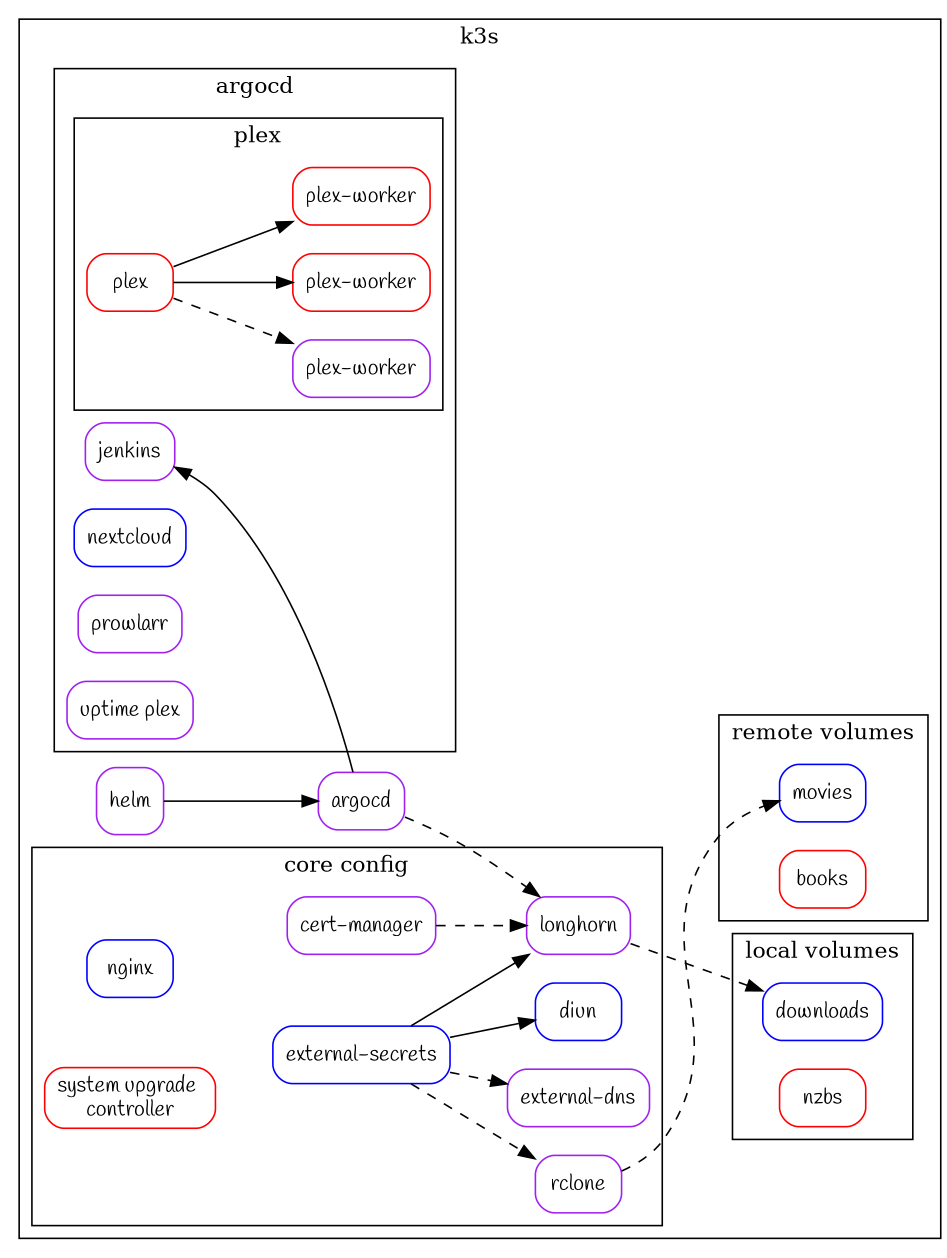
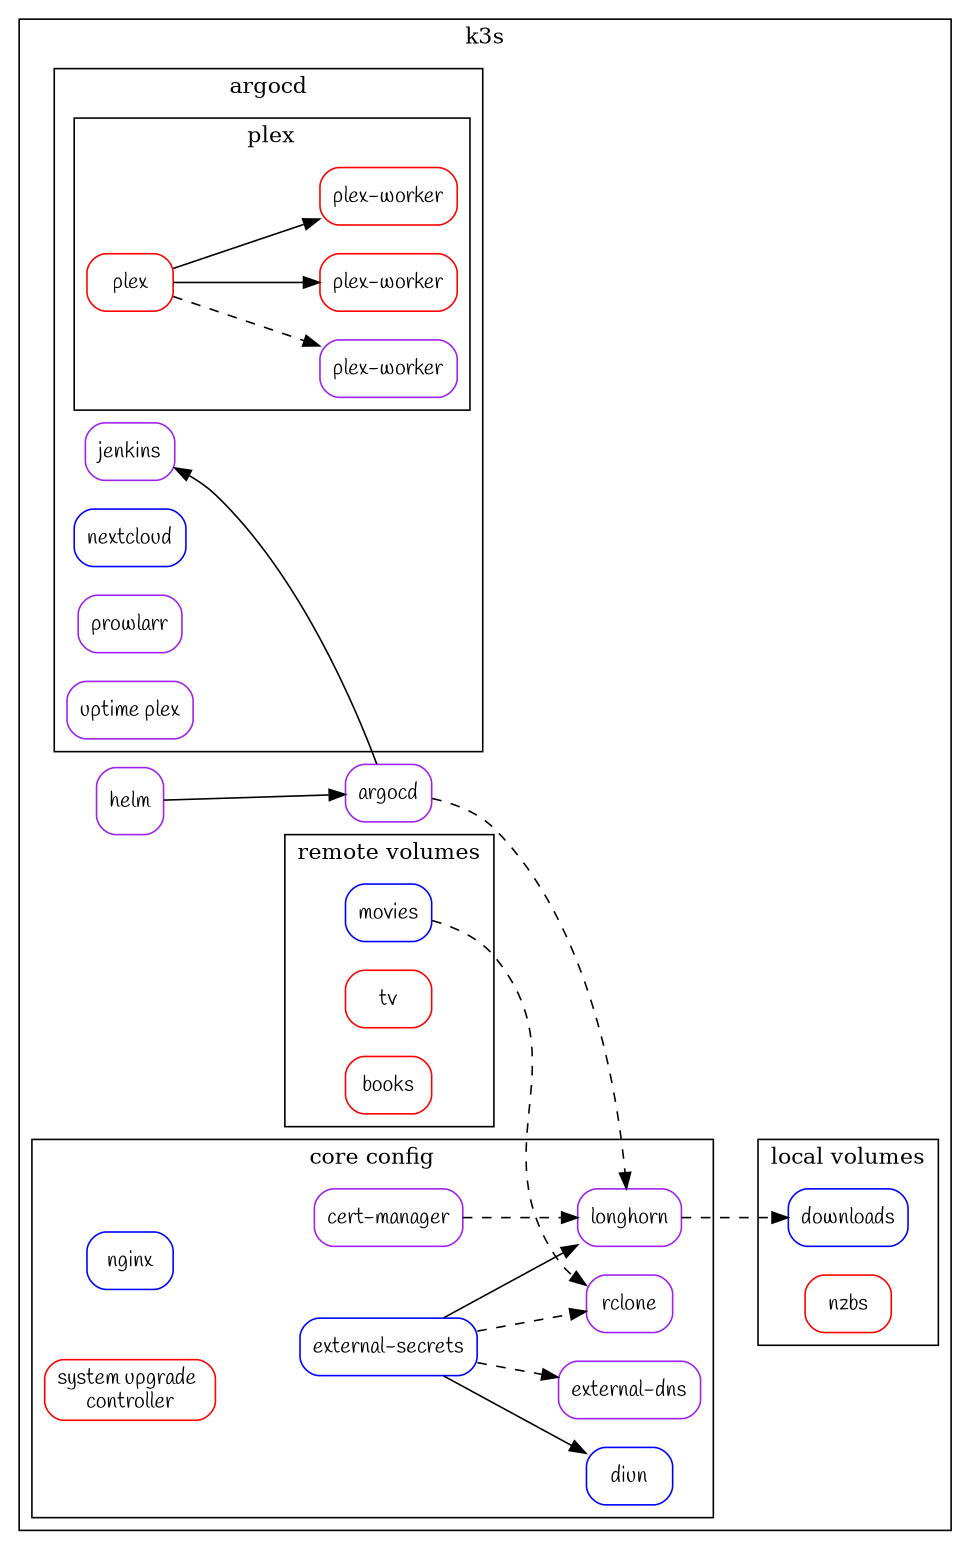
(689, 986) -> (531, 1081)
none -> (389, 999)
